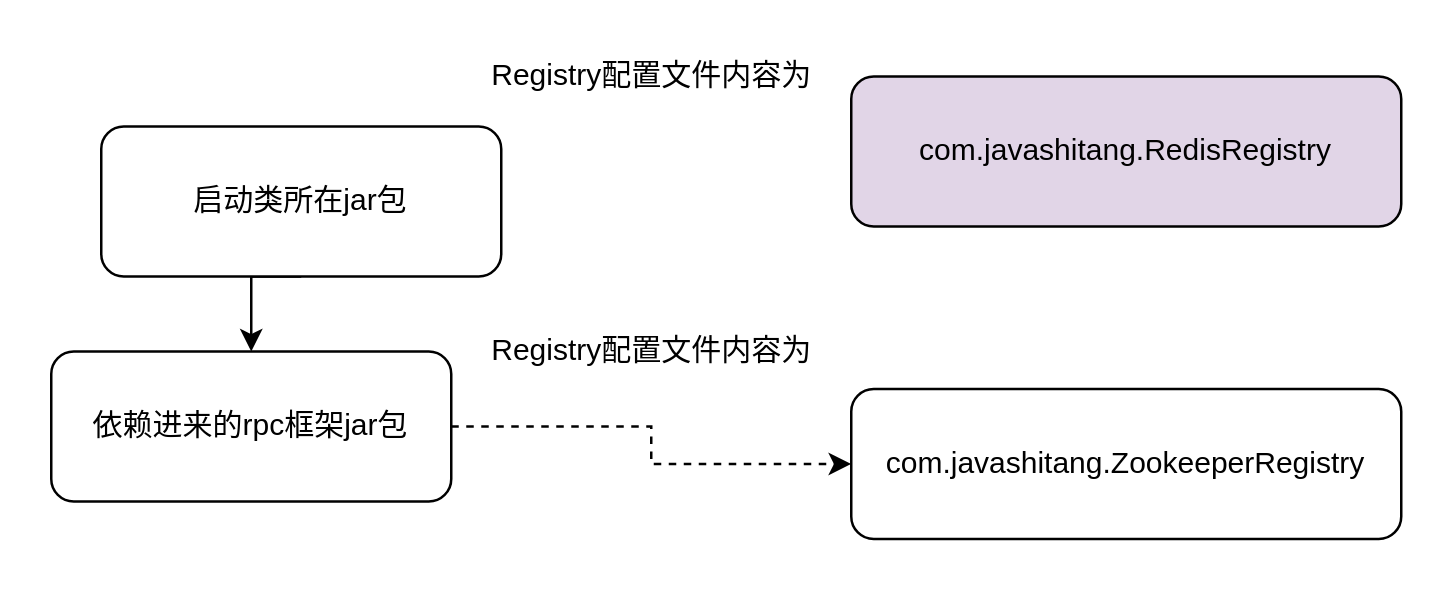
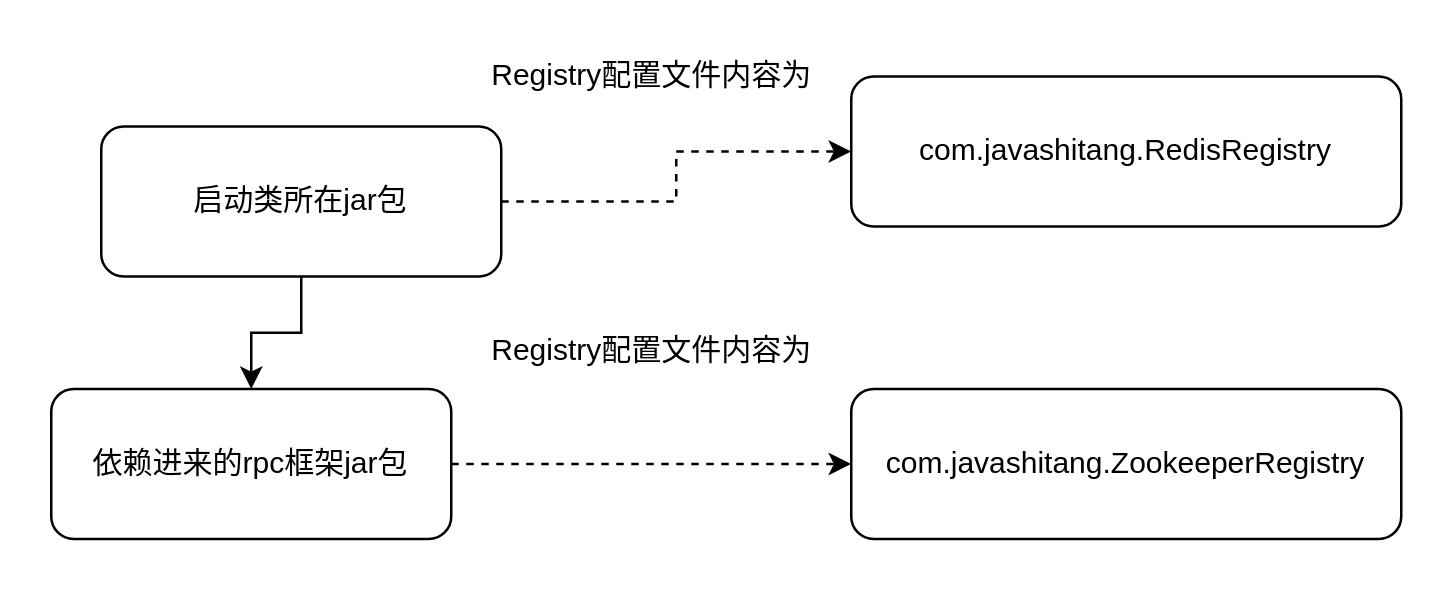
(1126, 151) -> (1126, 151)
none -> (676, 183)
(251, 426) -> (251, 464)
